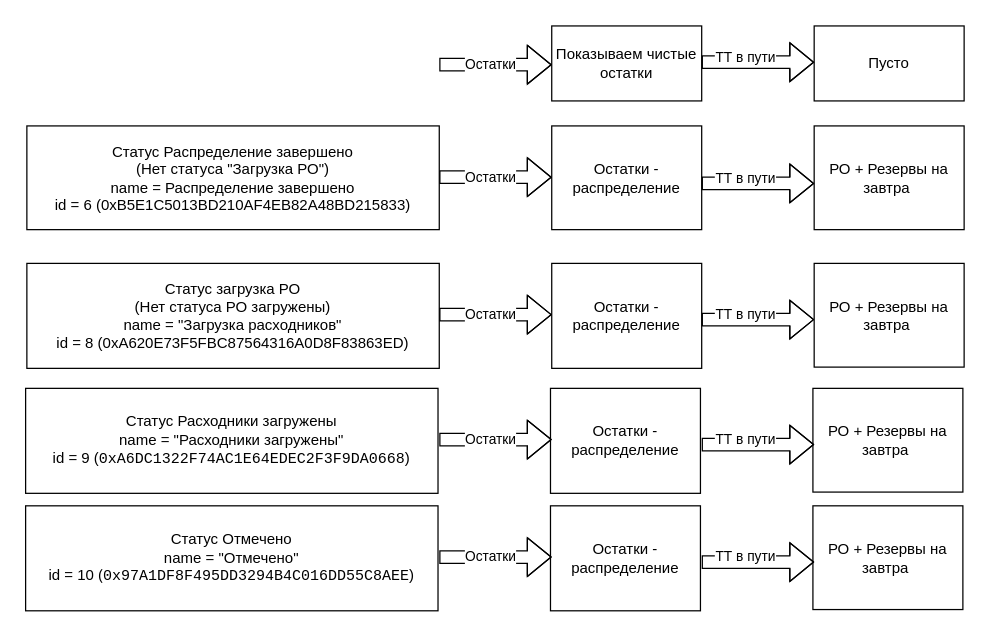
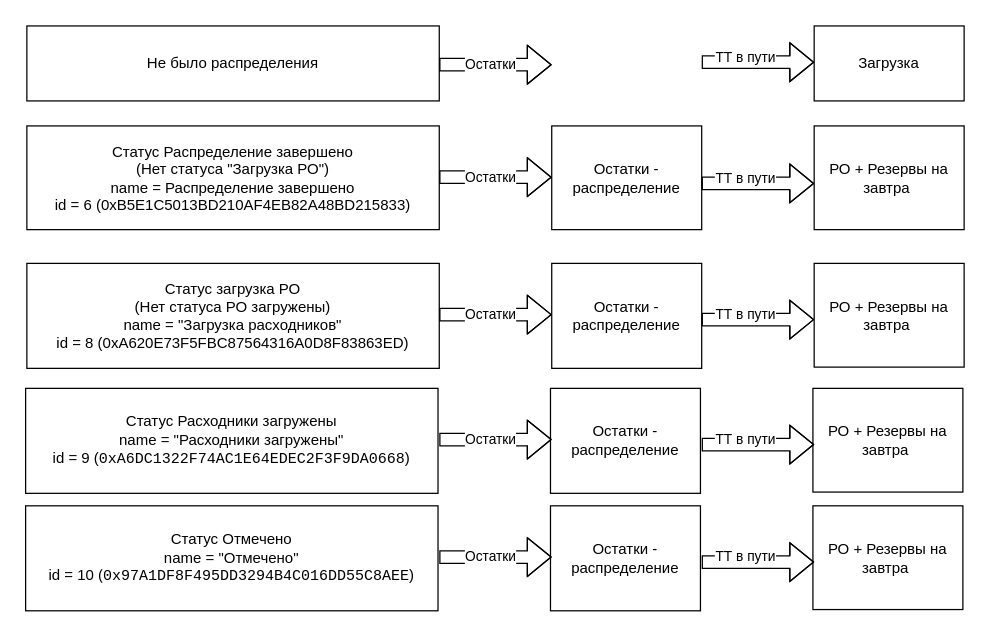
none -> (233, 63)
(627, 63) -> none
(889, 63) -> (889, 63)
